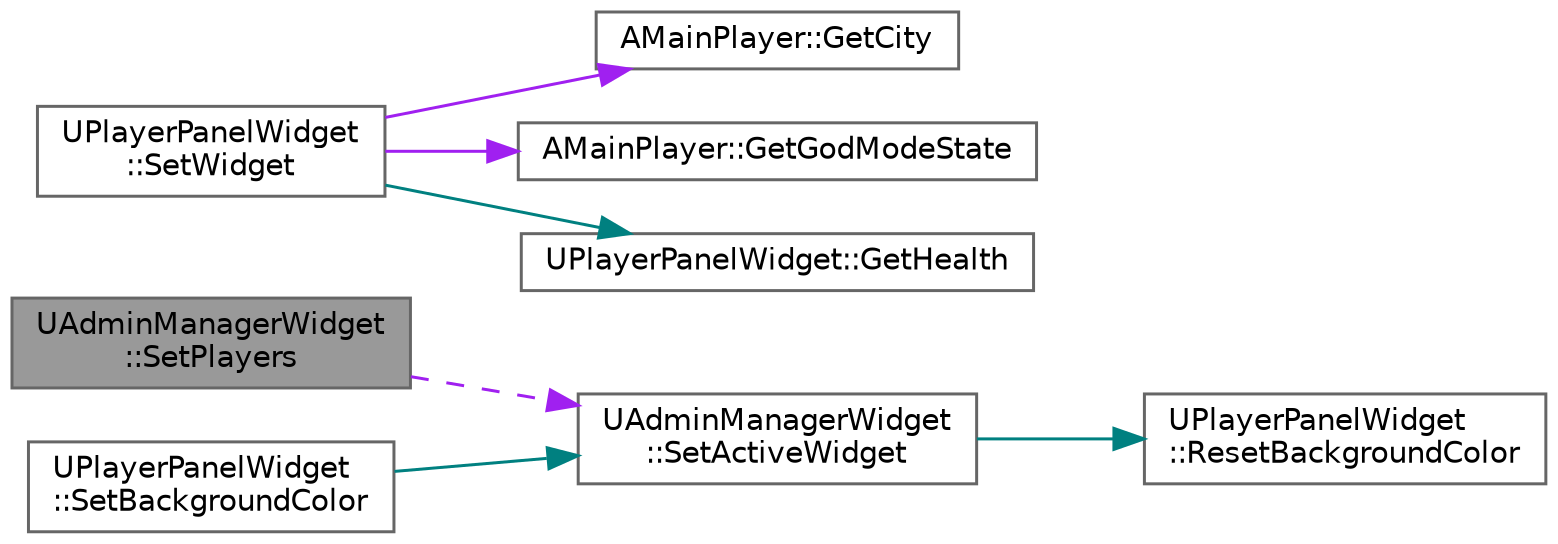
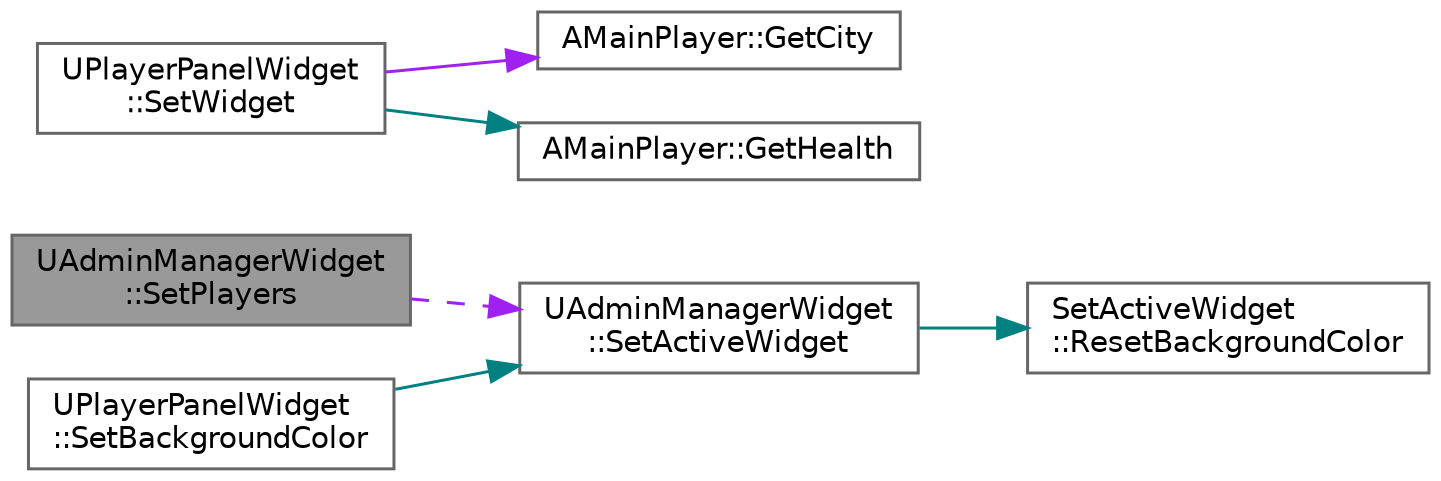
(777, 151) -> none
(777, 262) -> (719, 151)
(1345, 439) -> (1228, 328)
